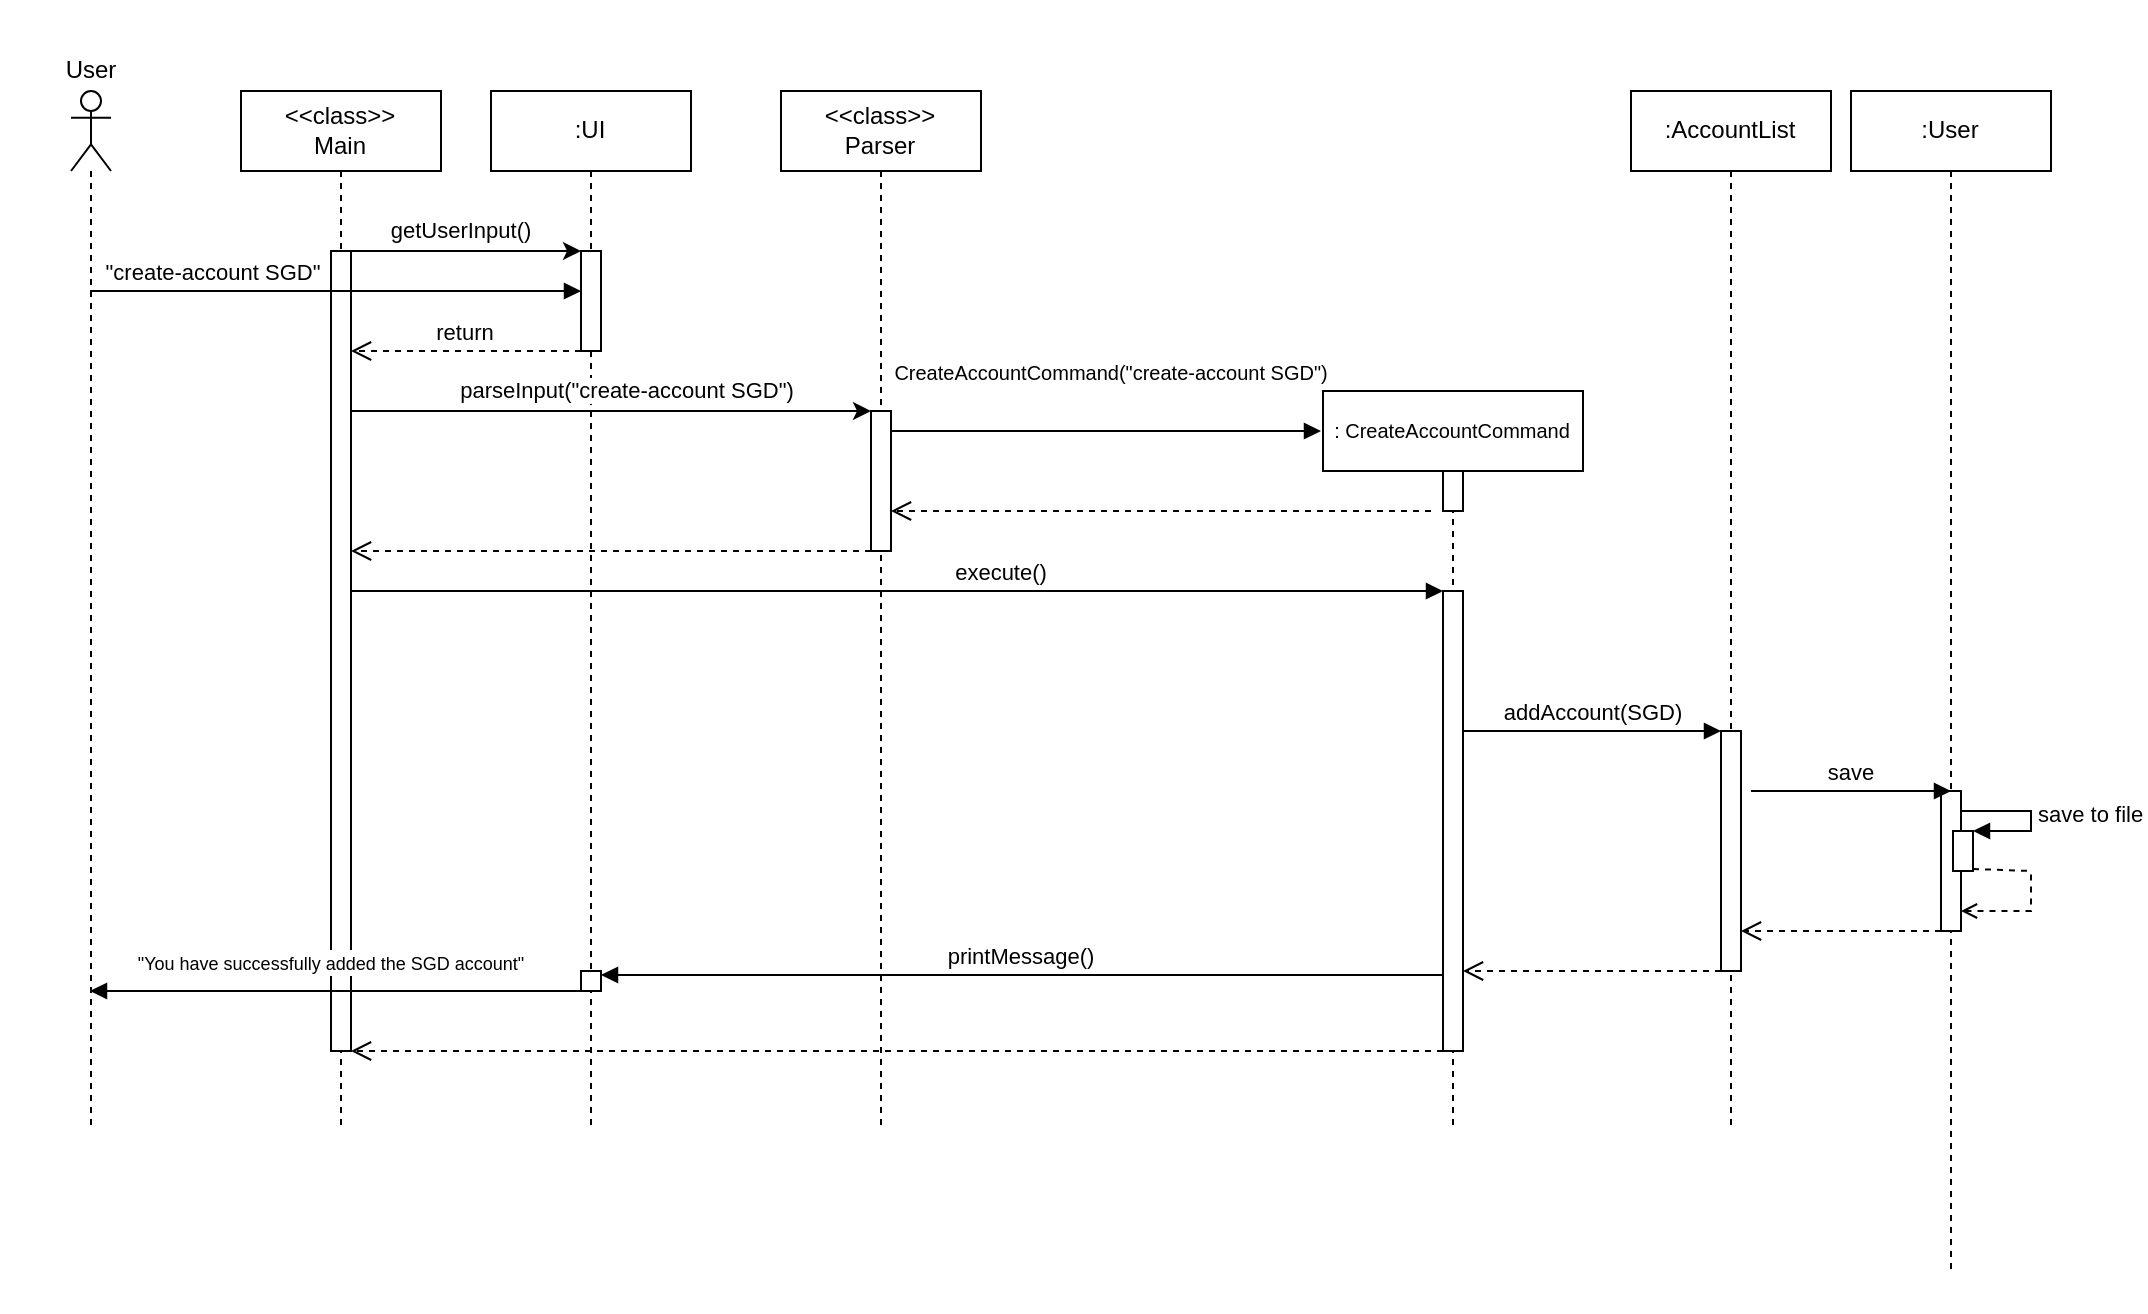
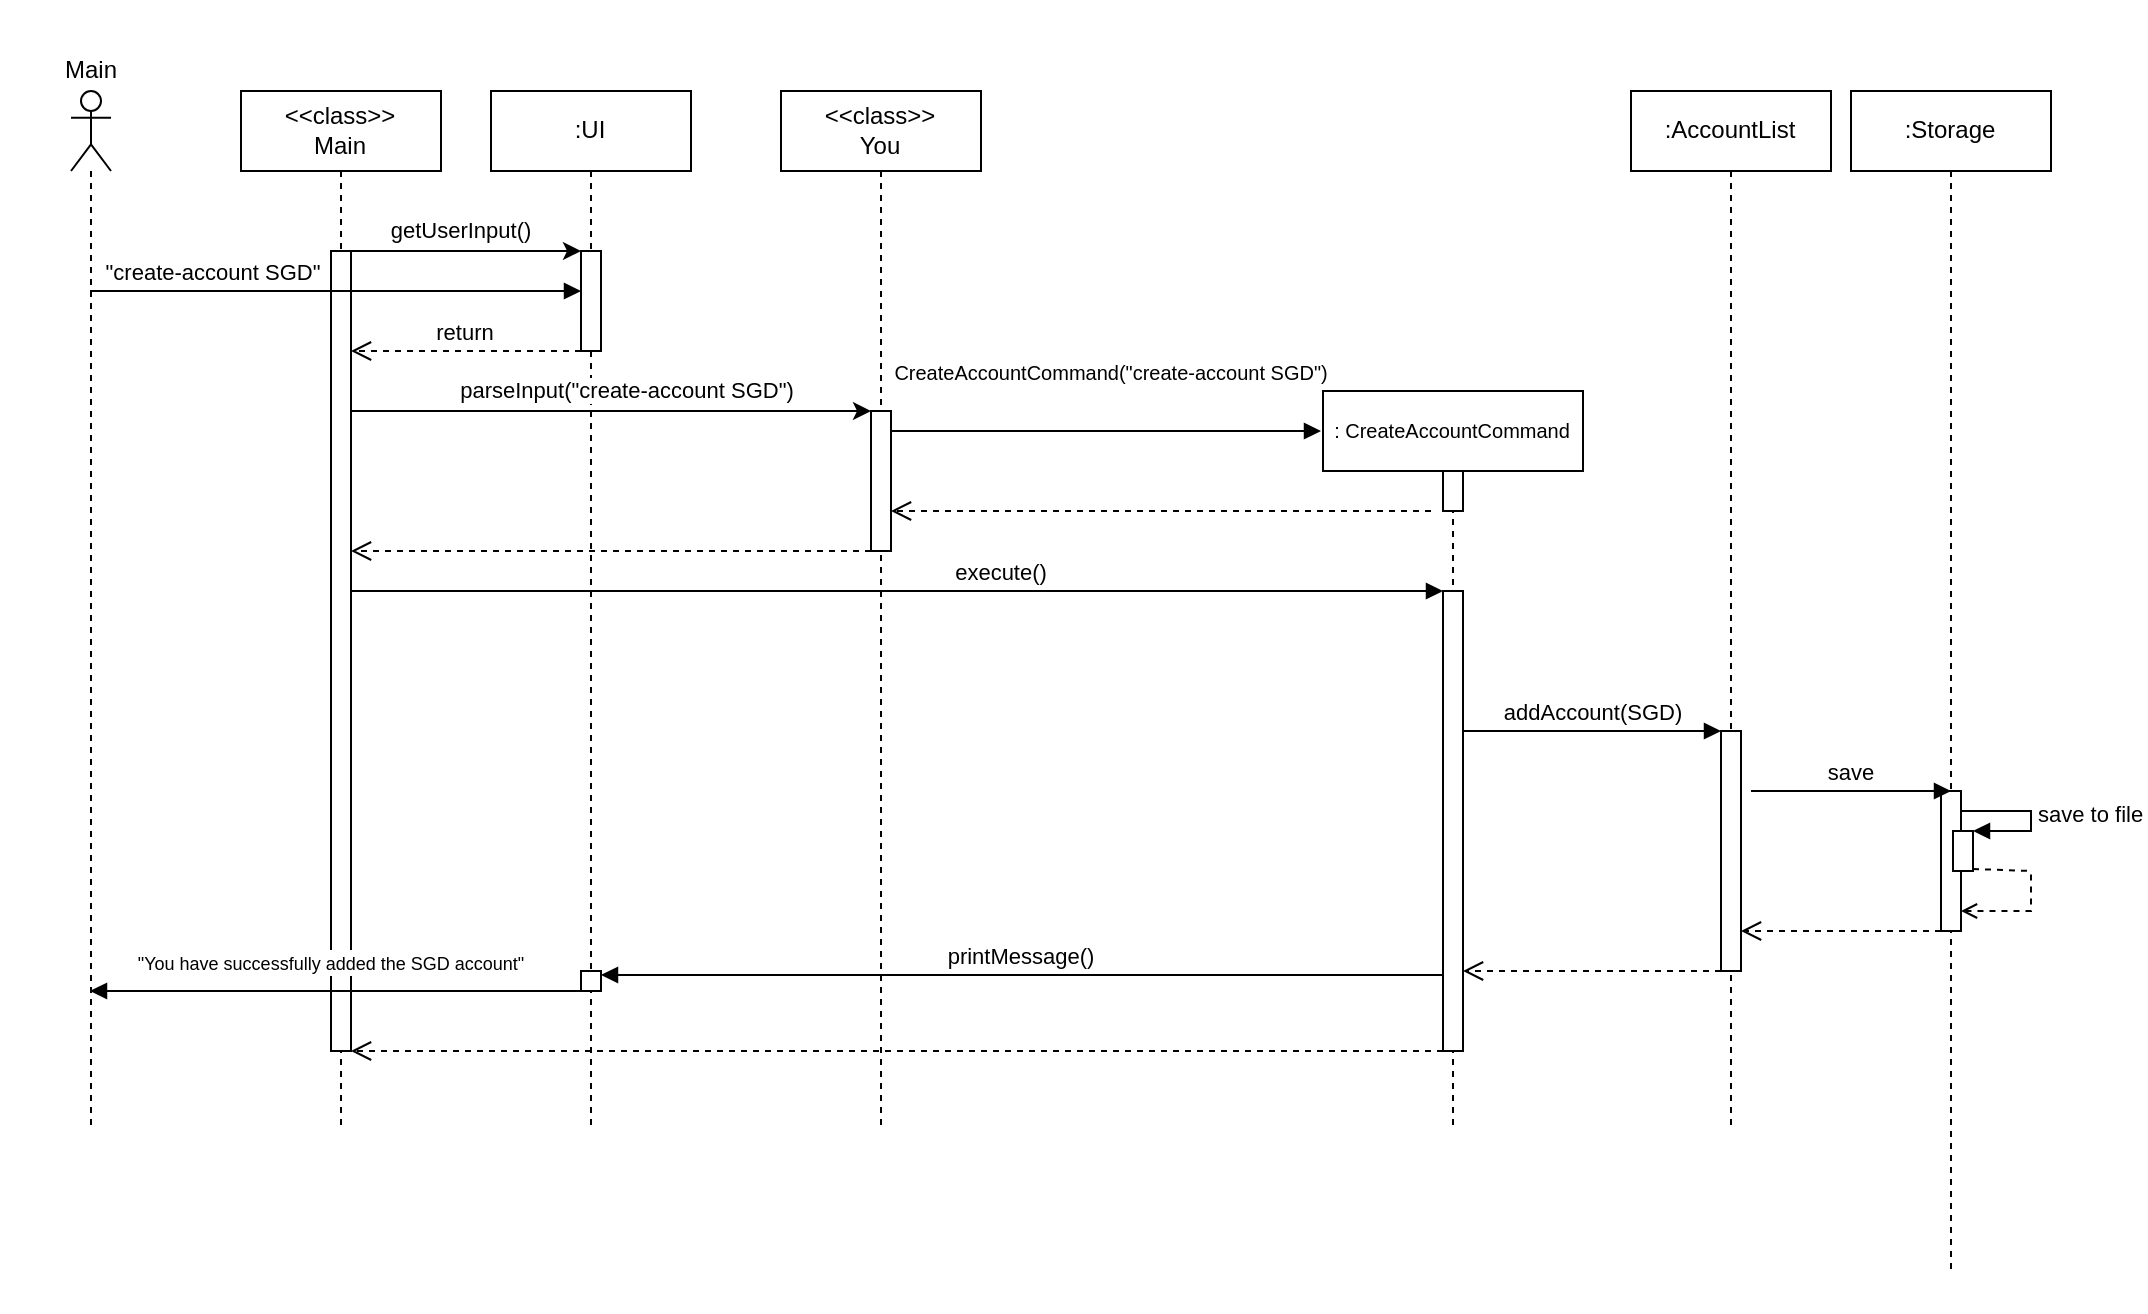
(92, 71) -> (92, 71)
(881, 131) -> (881, 131)
(1951, 131) -> (1951, 131)
